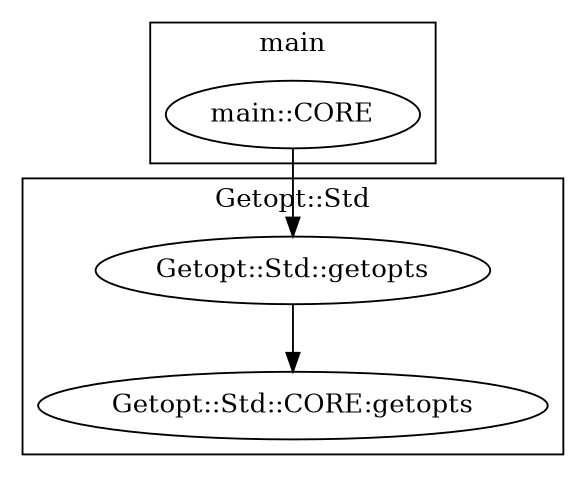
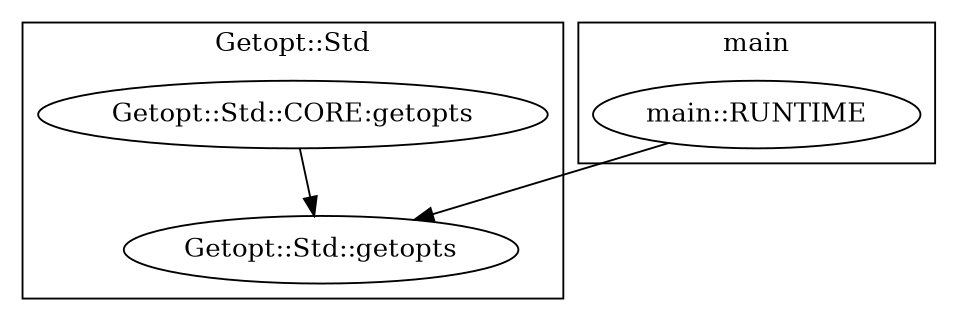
(293, 115) -> (757, 115)
(293, 329) -> (305, 173)
